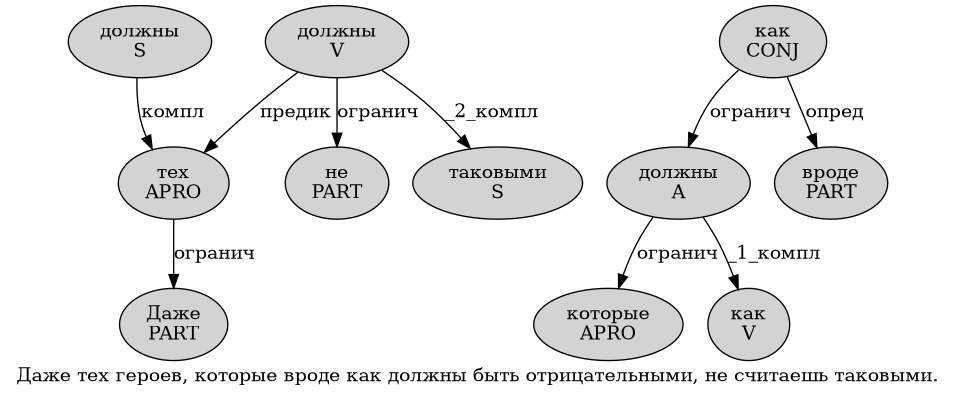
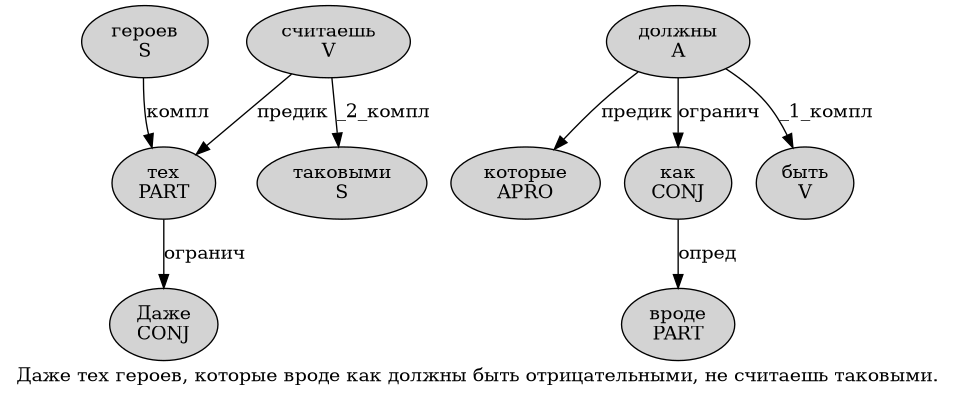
(140, 42) -> (145, 42)
(337, 42) -> (328, 42)
(712, 99) -> (678, 105)
(174, 183) -> (164, 183)
(337, 183) -> none
(678, 254) -> (637, 112)
(174, 324) -> (164, 324)
(749, 324) -> (805, 183)
